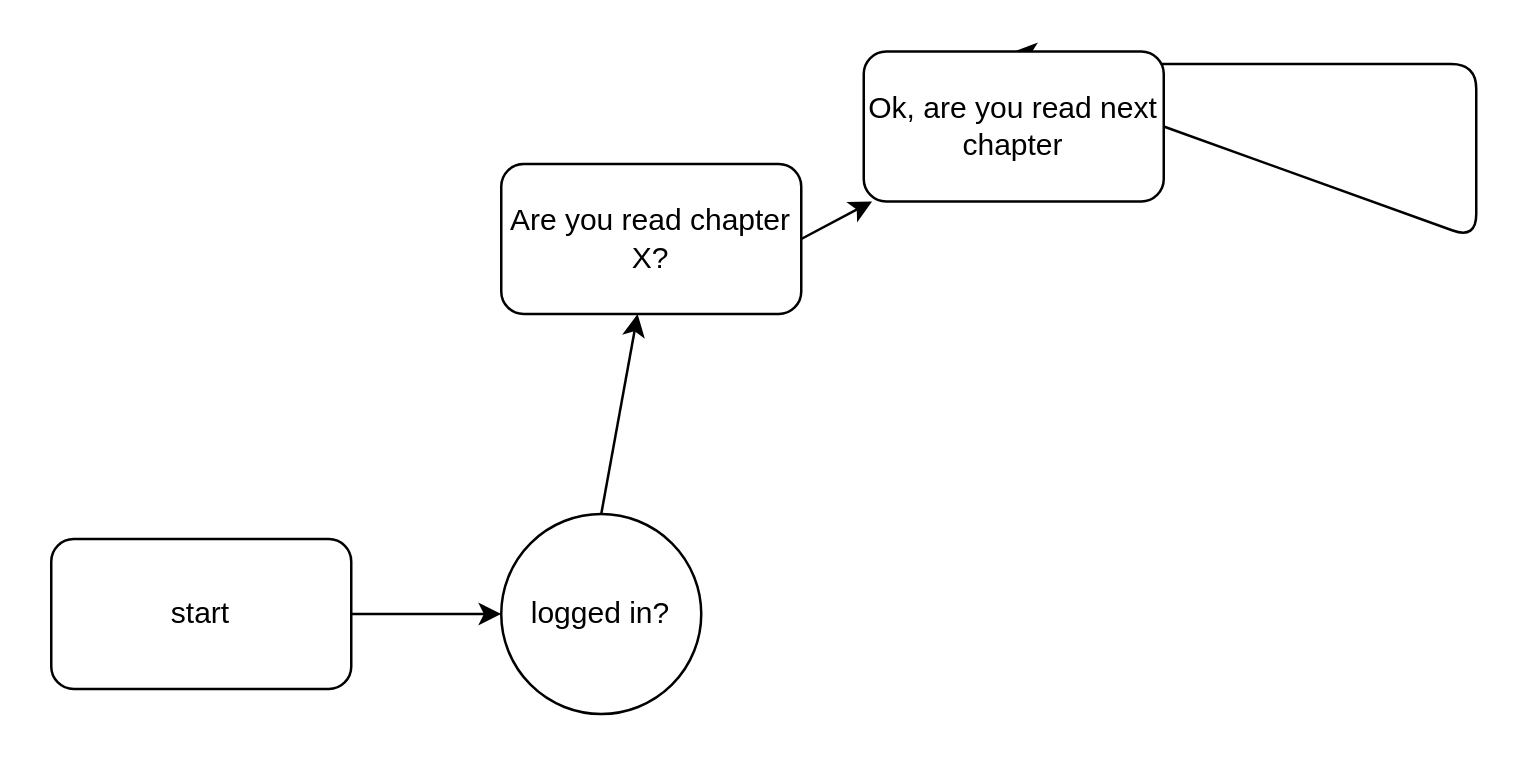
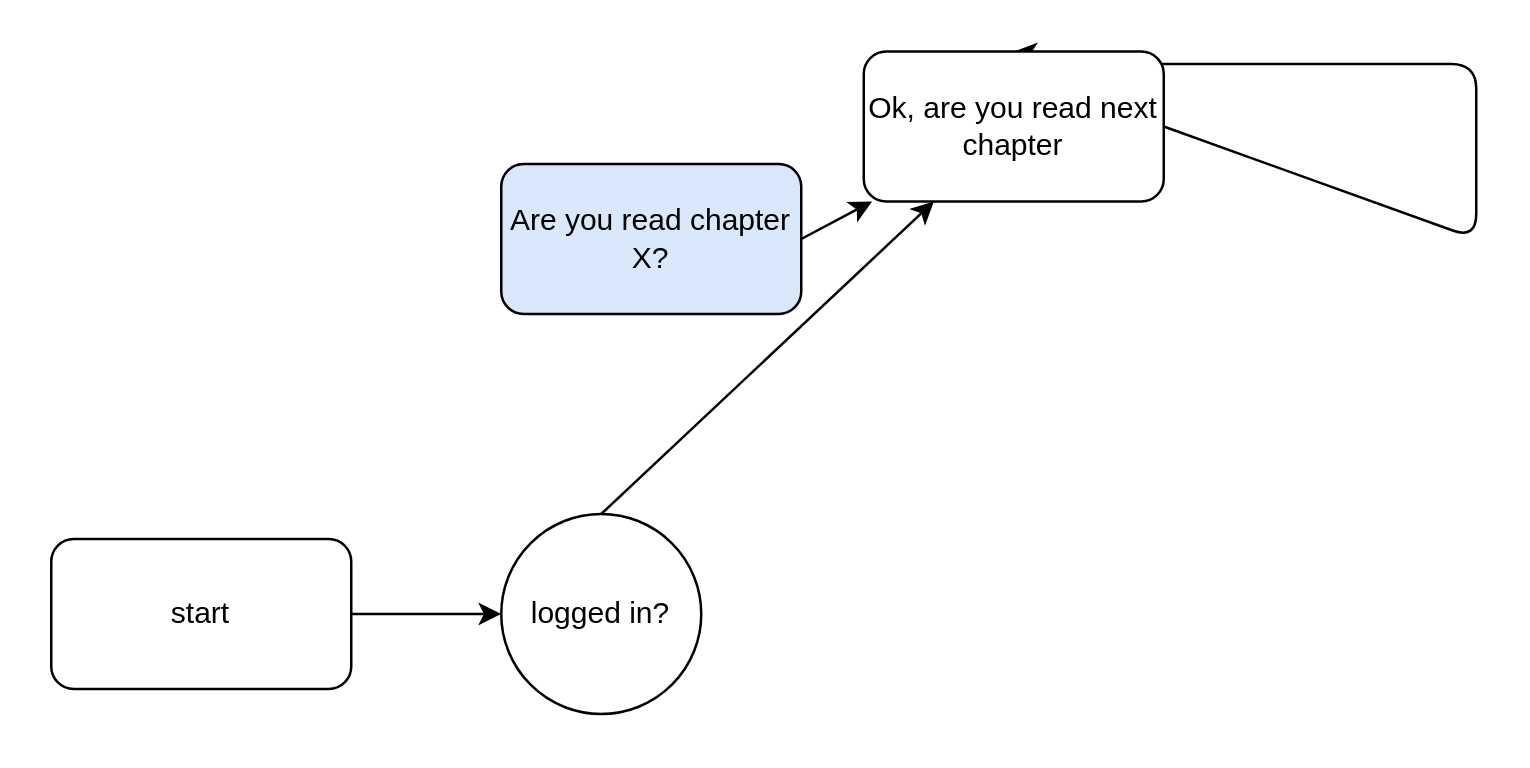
(651, 239) -> (651, 239)
(618, 422) -> (762, 363)
